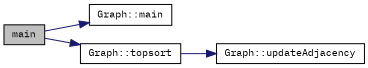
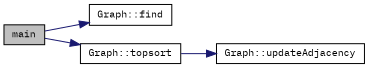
(131, 15) -> (131, 15)
